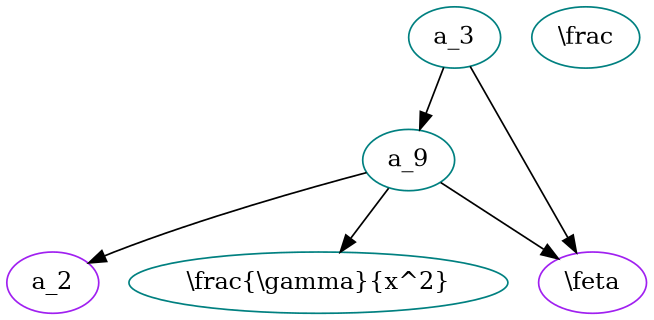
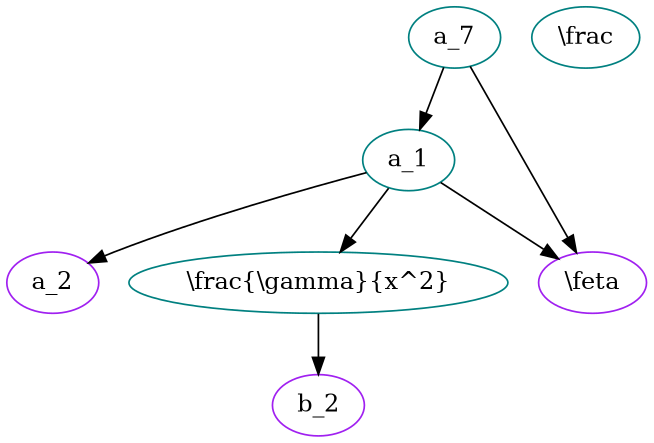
(455, 37) -> (455, 37)
(409, 160) -> (409, 160)
none -> (318, 405)
